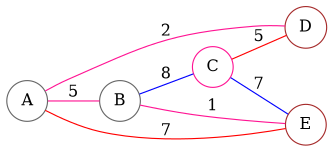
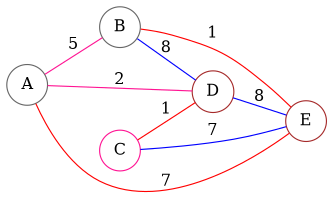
(259, 37) -> (166, 109)
(166, 84) -> (167, 59)
none -> (260, 106)
(212, 117) -> (223, 54)
